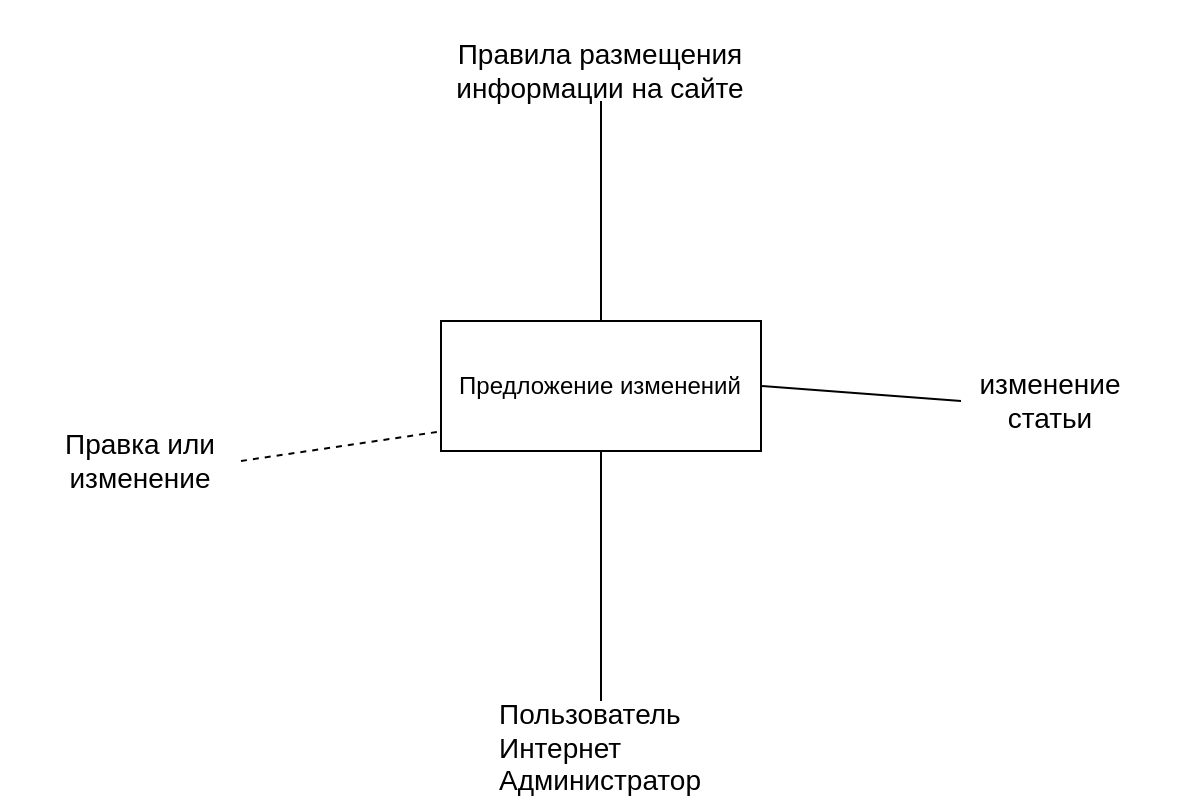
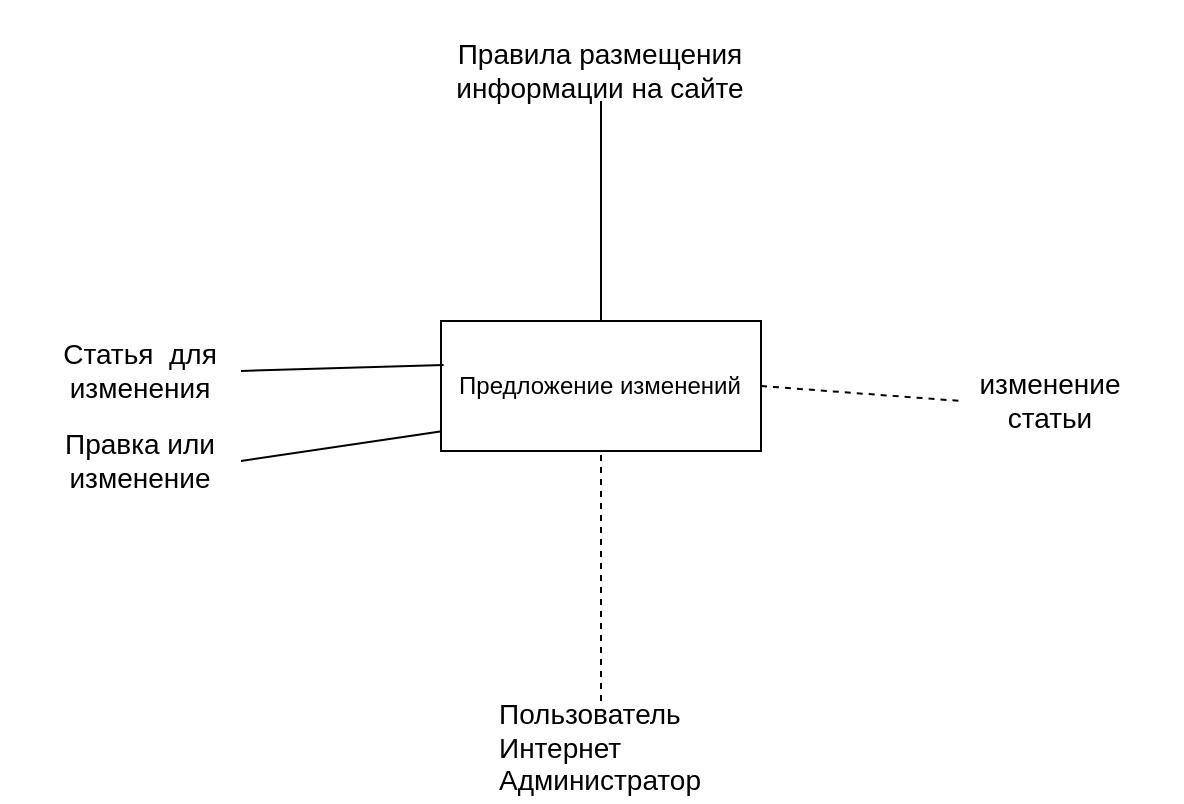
none -> (342, 368)
none -> (141, 371)
(863, 394) -> (863, 394)
(343, 446) -> (343, 446)
(601, 574) -> (601, 574)
